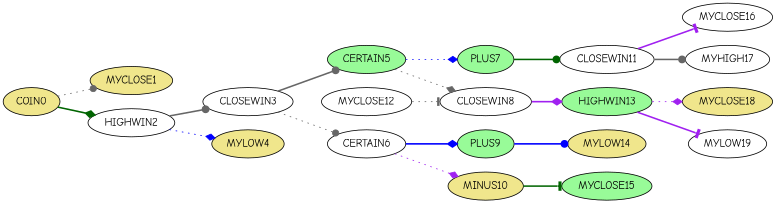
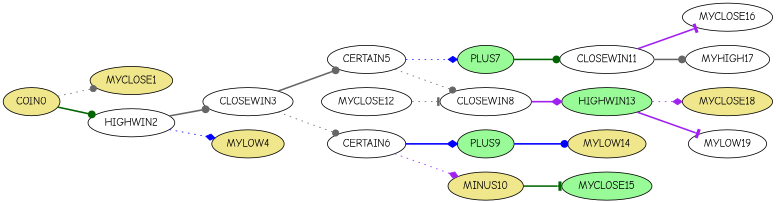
(367, 59) -> (367, 59)
(421, 79) -> (422, 79)
(72, 110) -> (73, 110)
